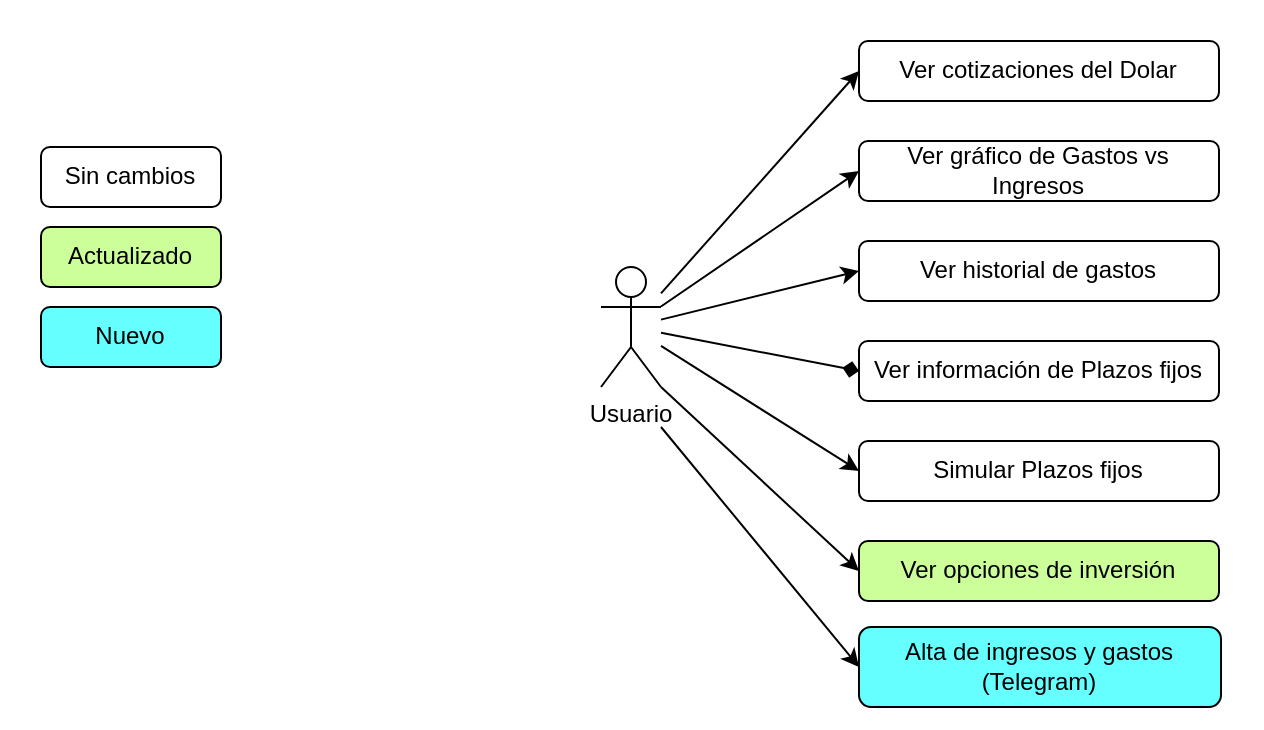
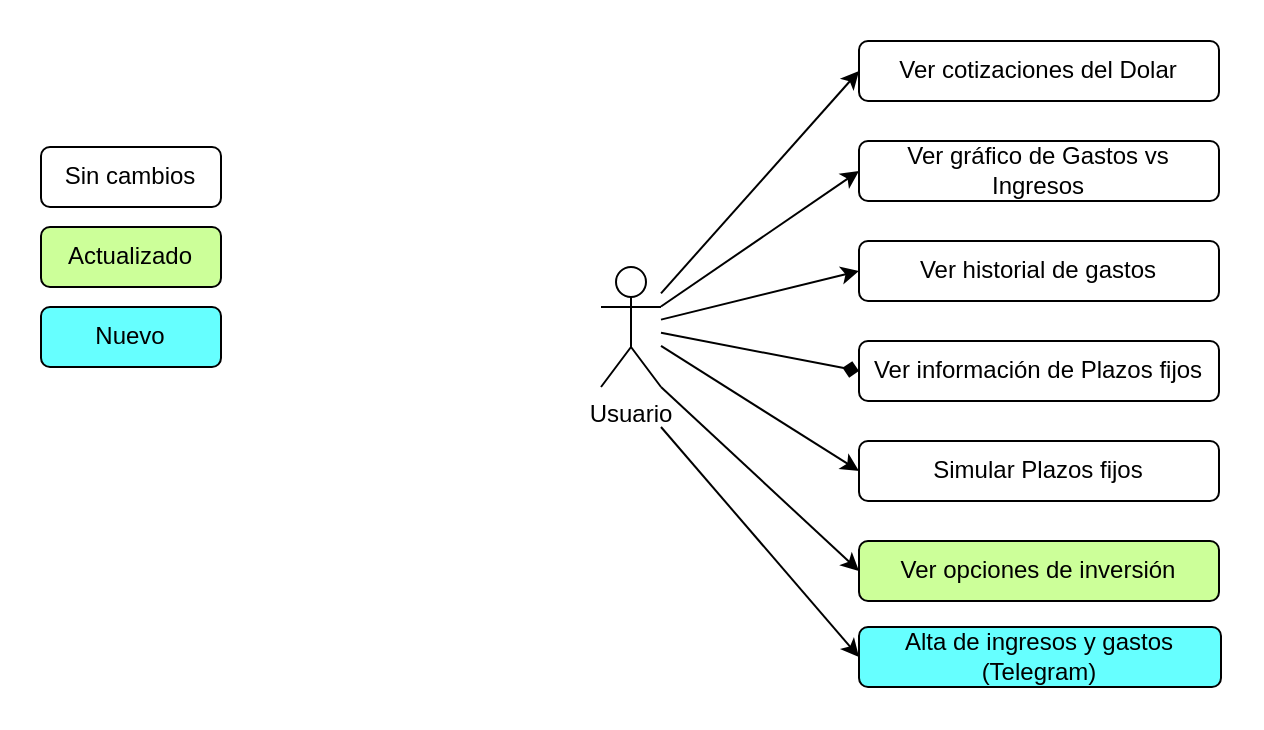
(1040, 667) -> (1040, 657)
